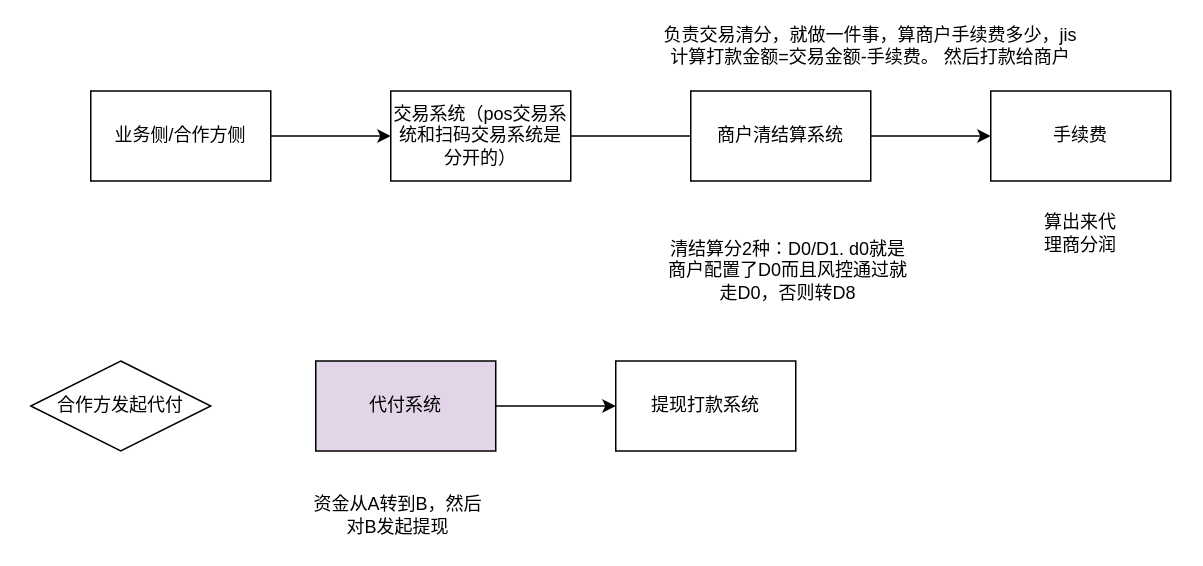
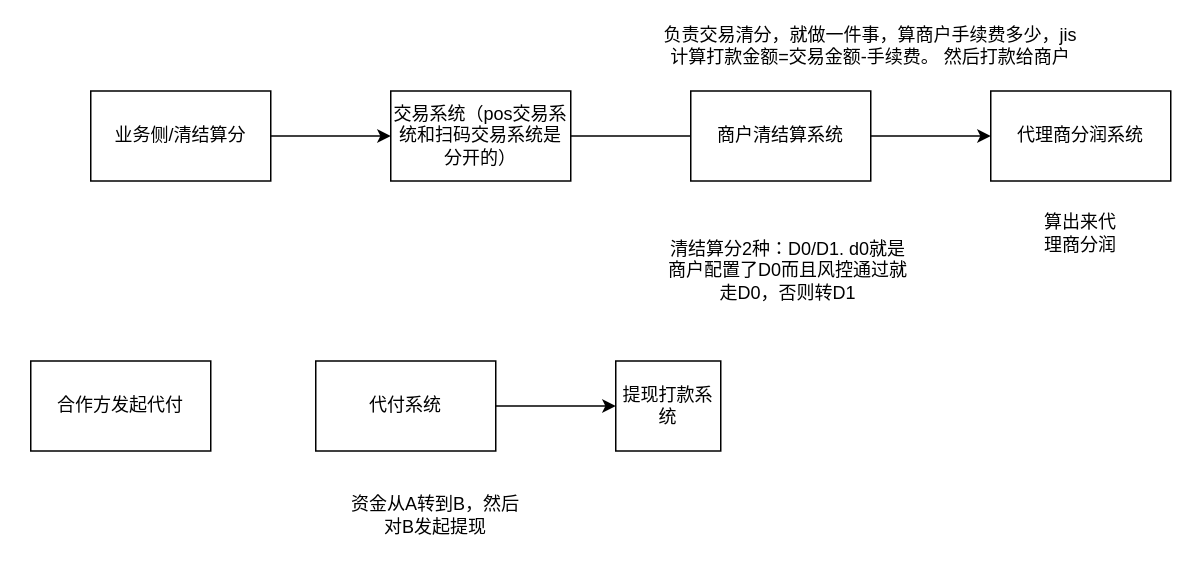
(181, 136) -> (181, 136)
(1081, 136) -> (1081, 136)
(788, 271) -> (788, 271)
(121, 406) -> (121, 406)
(406, 406) -> (406, 406)
(706, 406) -> (668, 406)
(398, 515) -> (436, 515)
